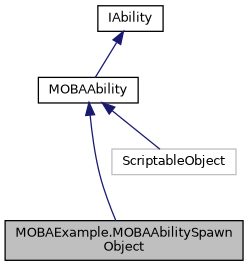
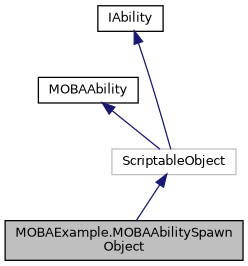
(106, 60) -> (155, 96)
(99, 169) -> (148, 203)
